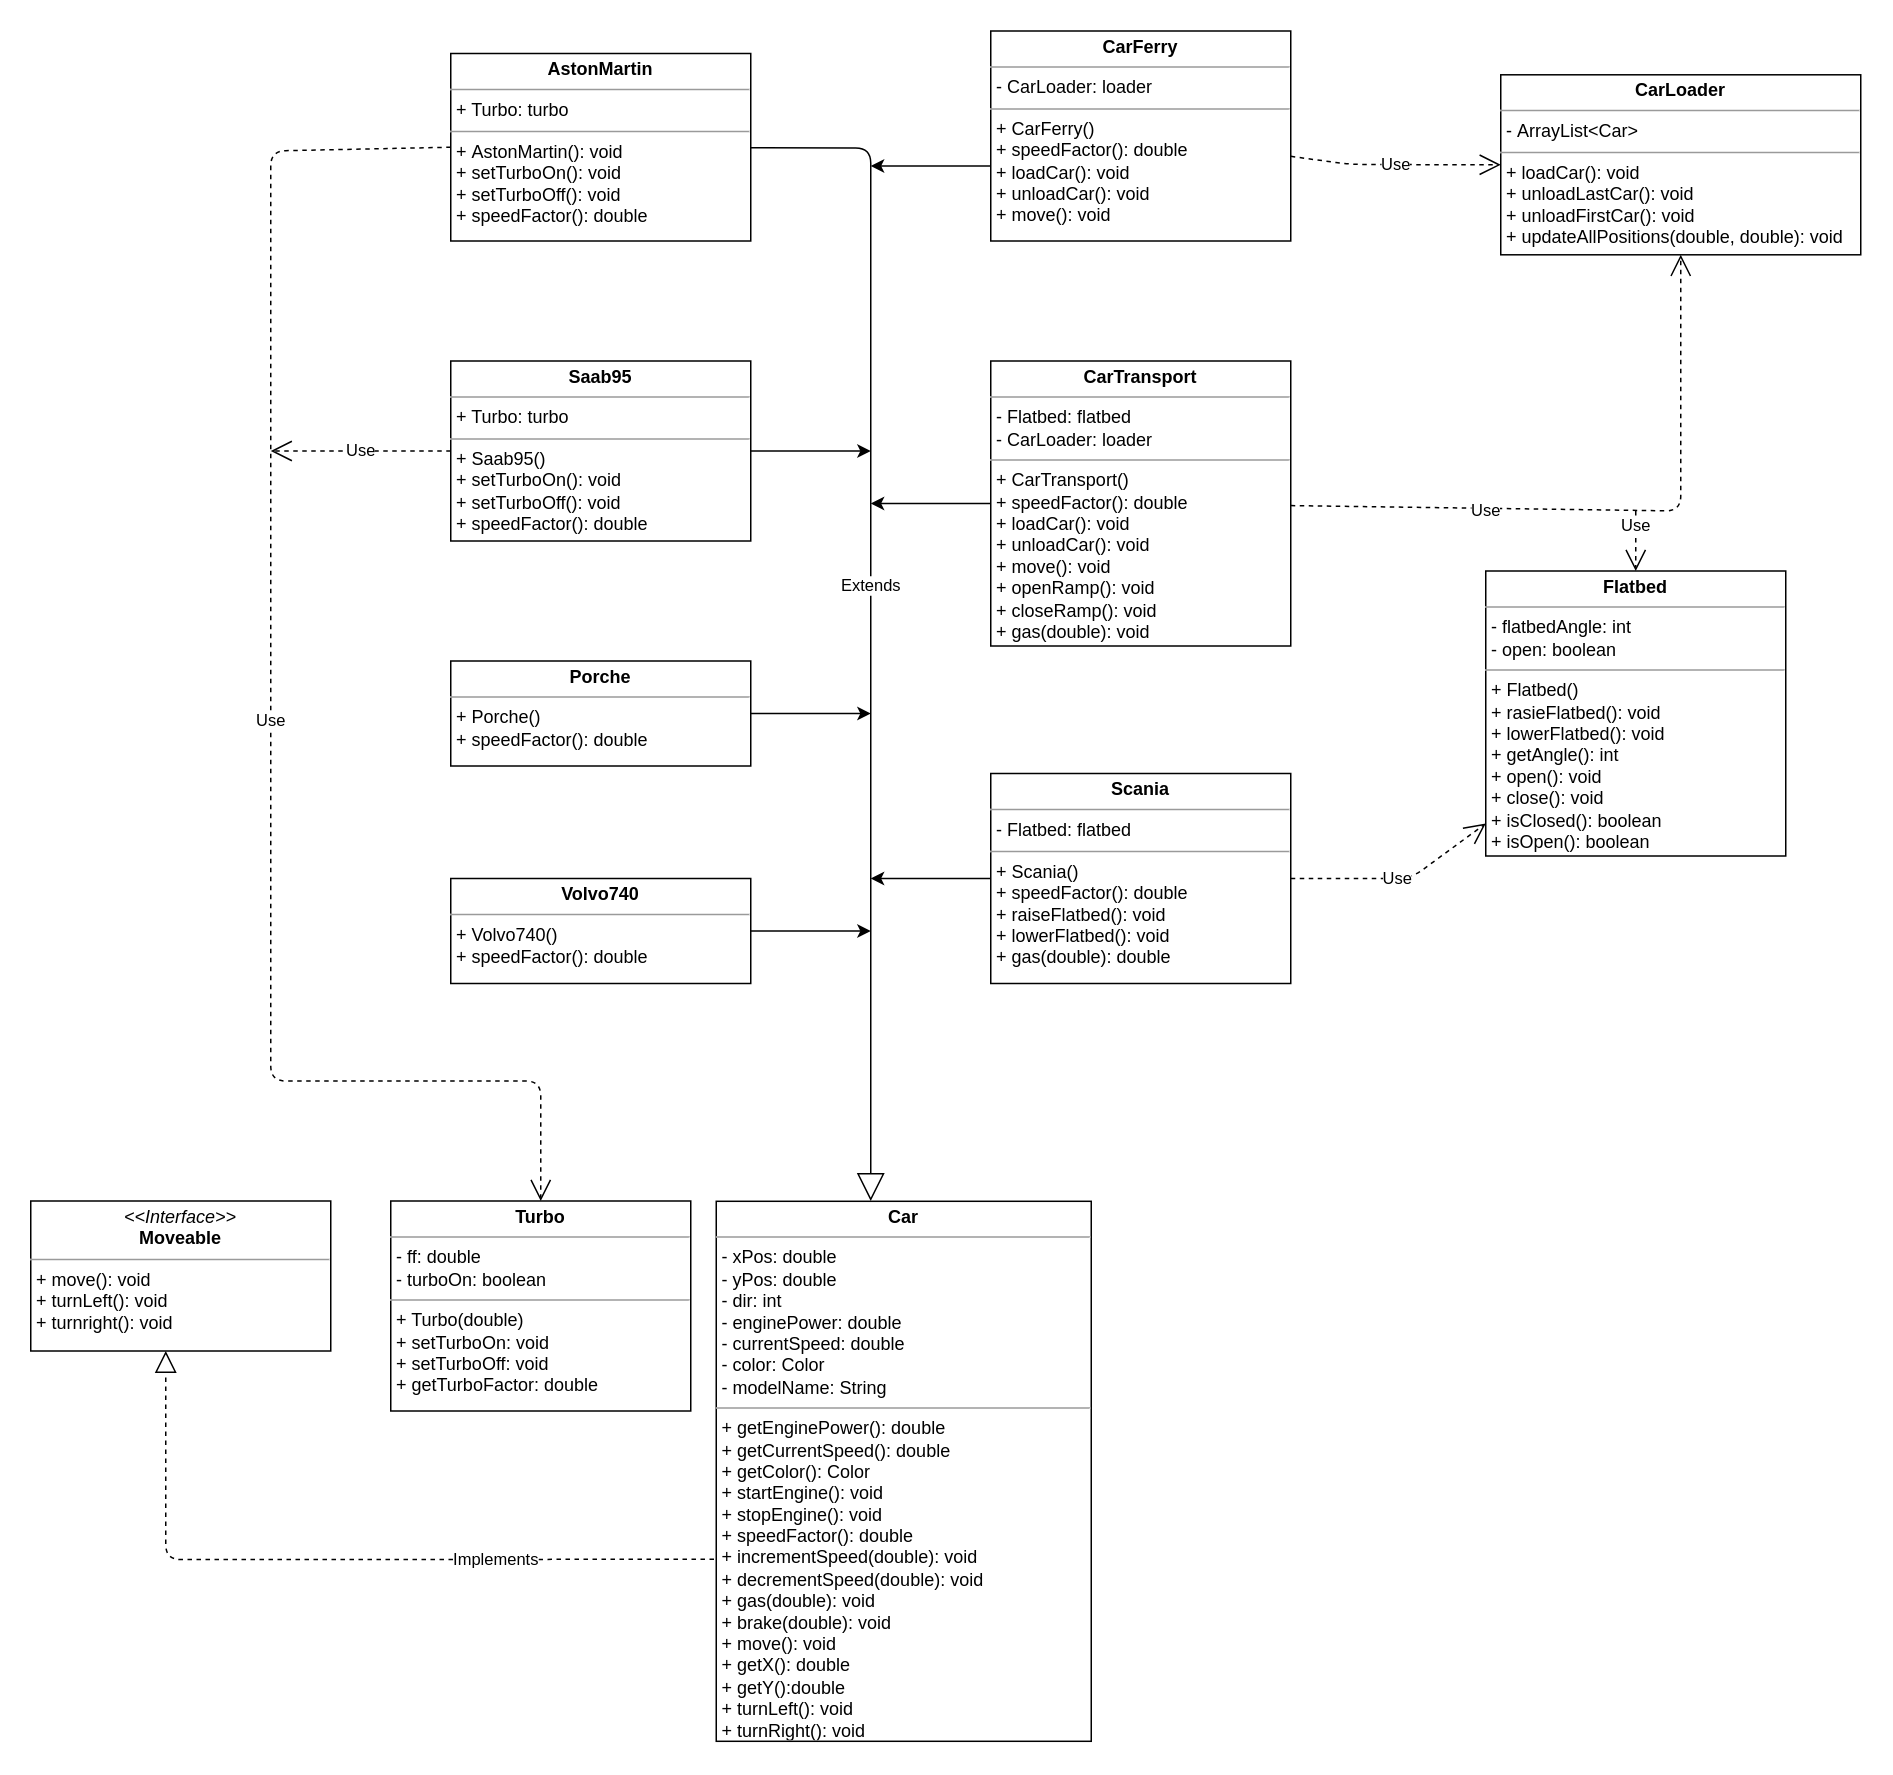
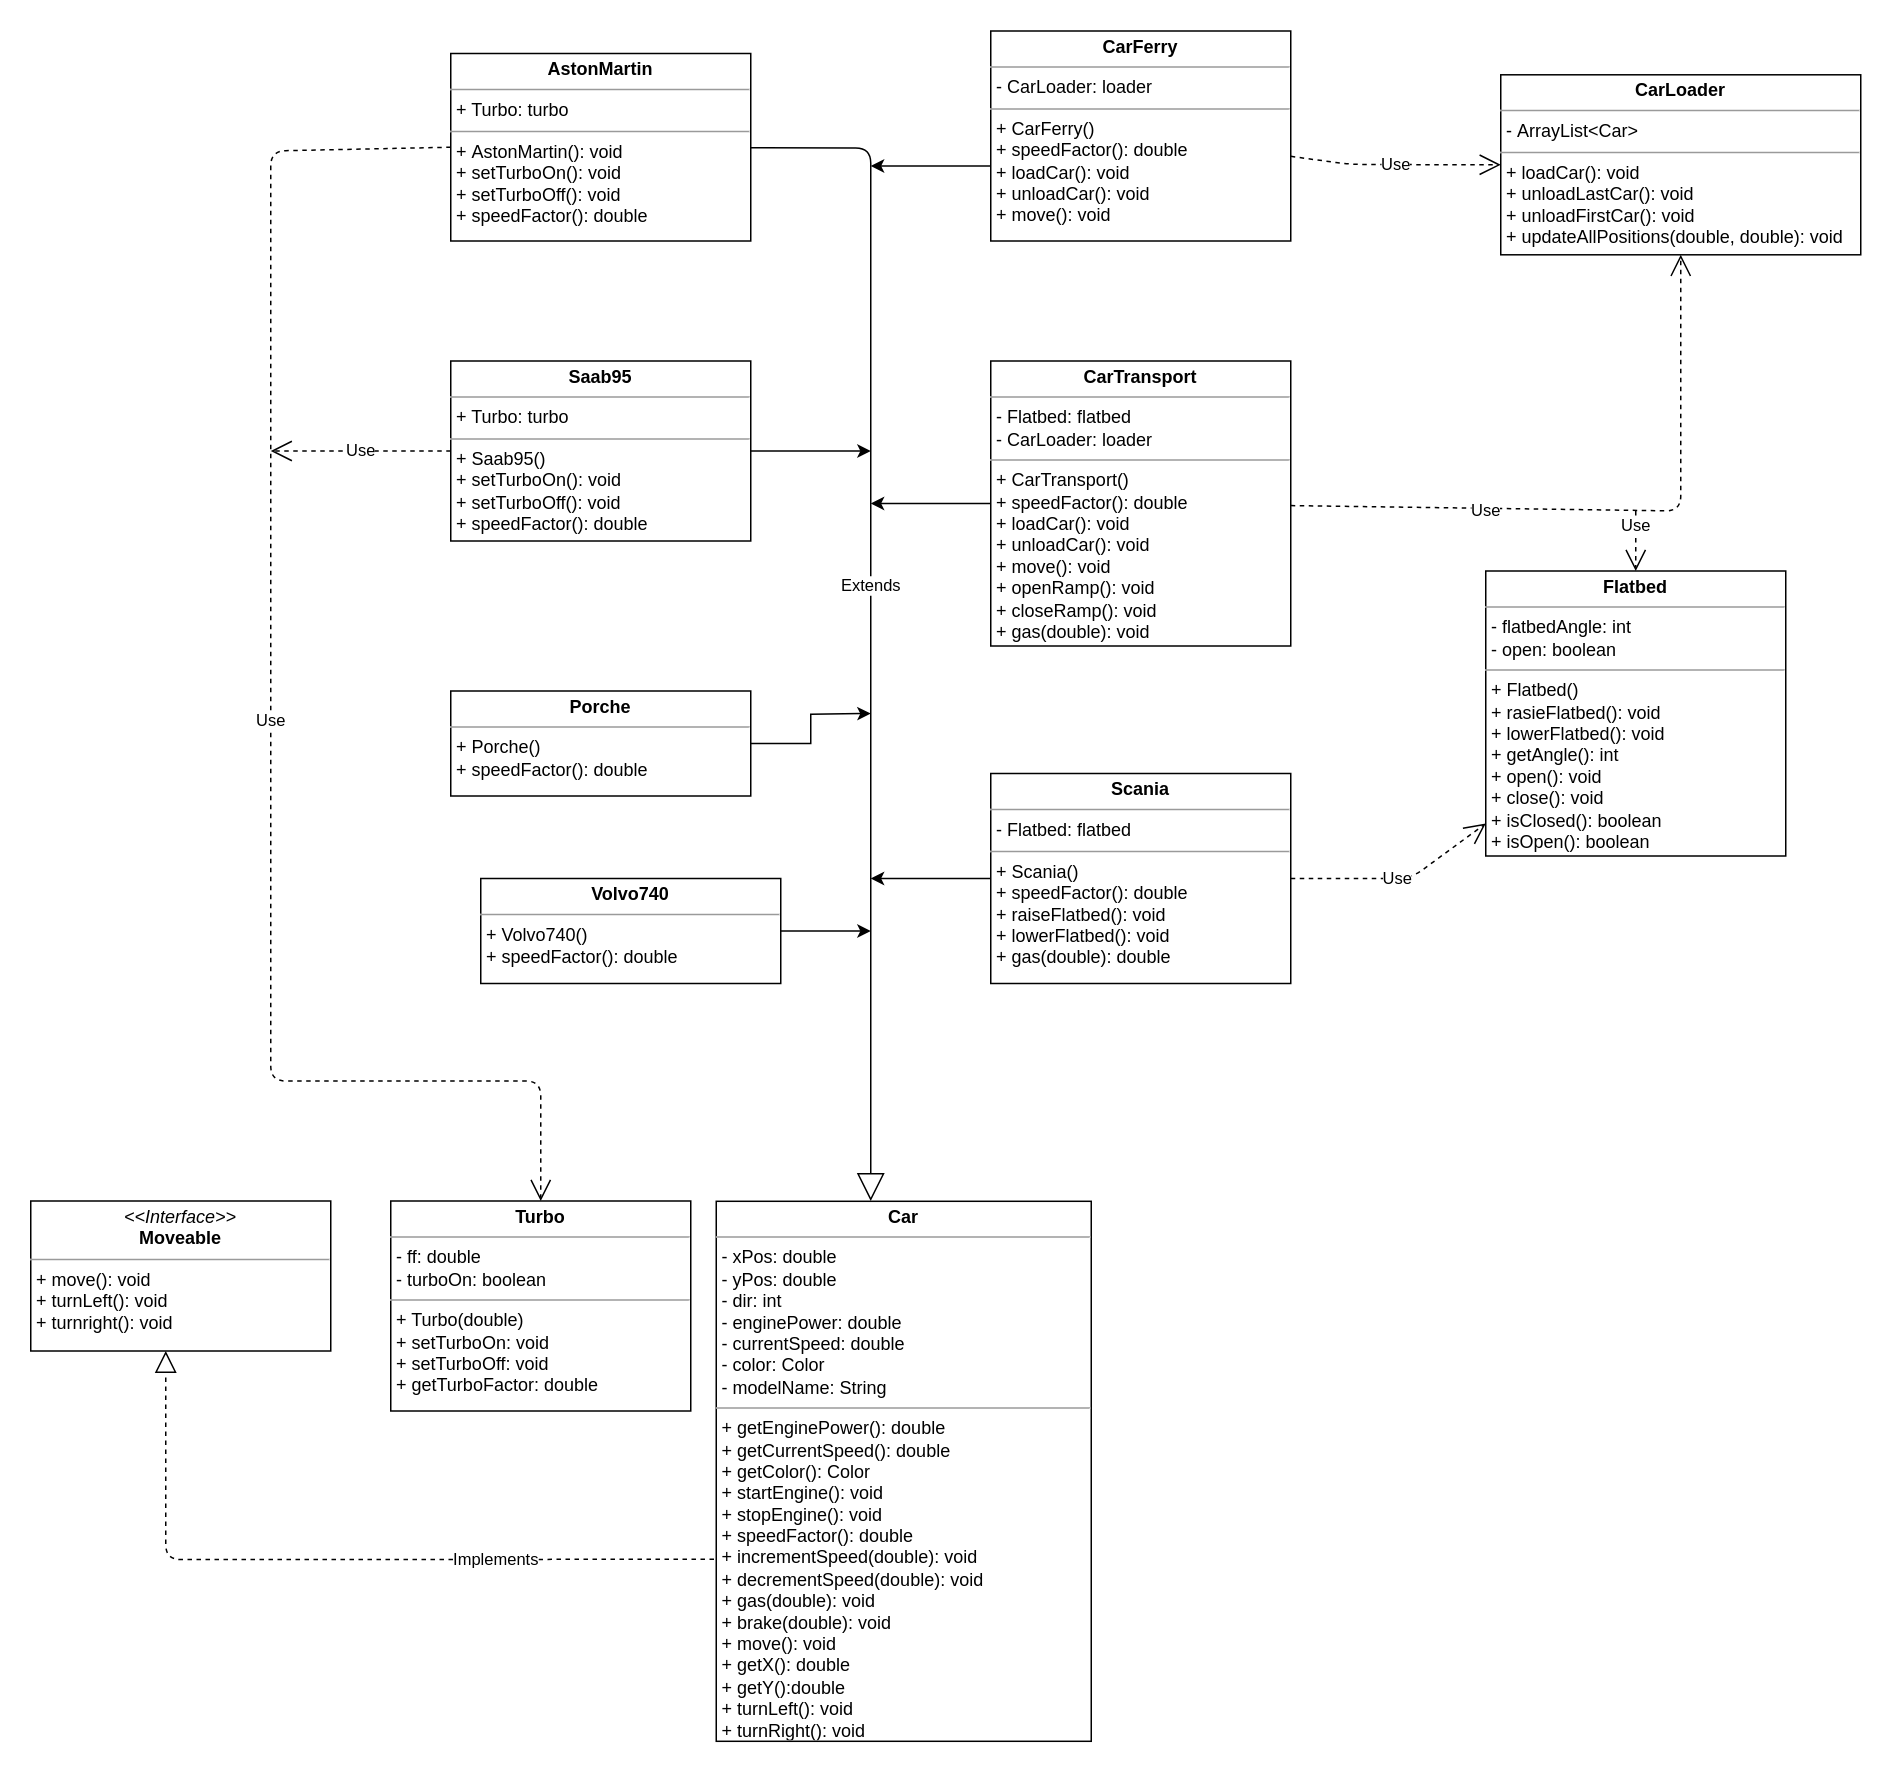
(601, 713) -> (601, 743)
(601, 931) -> (631, 931)
